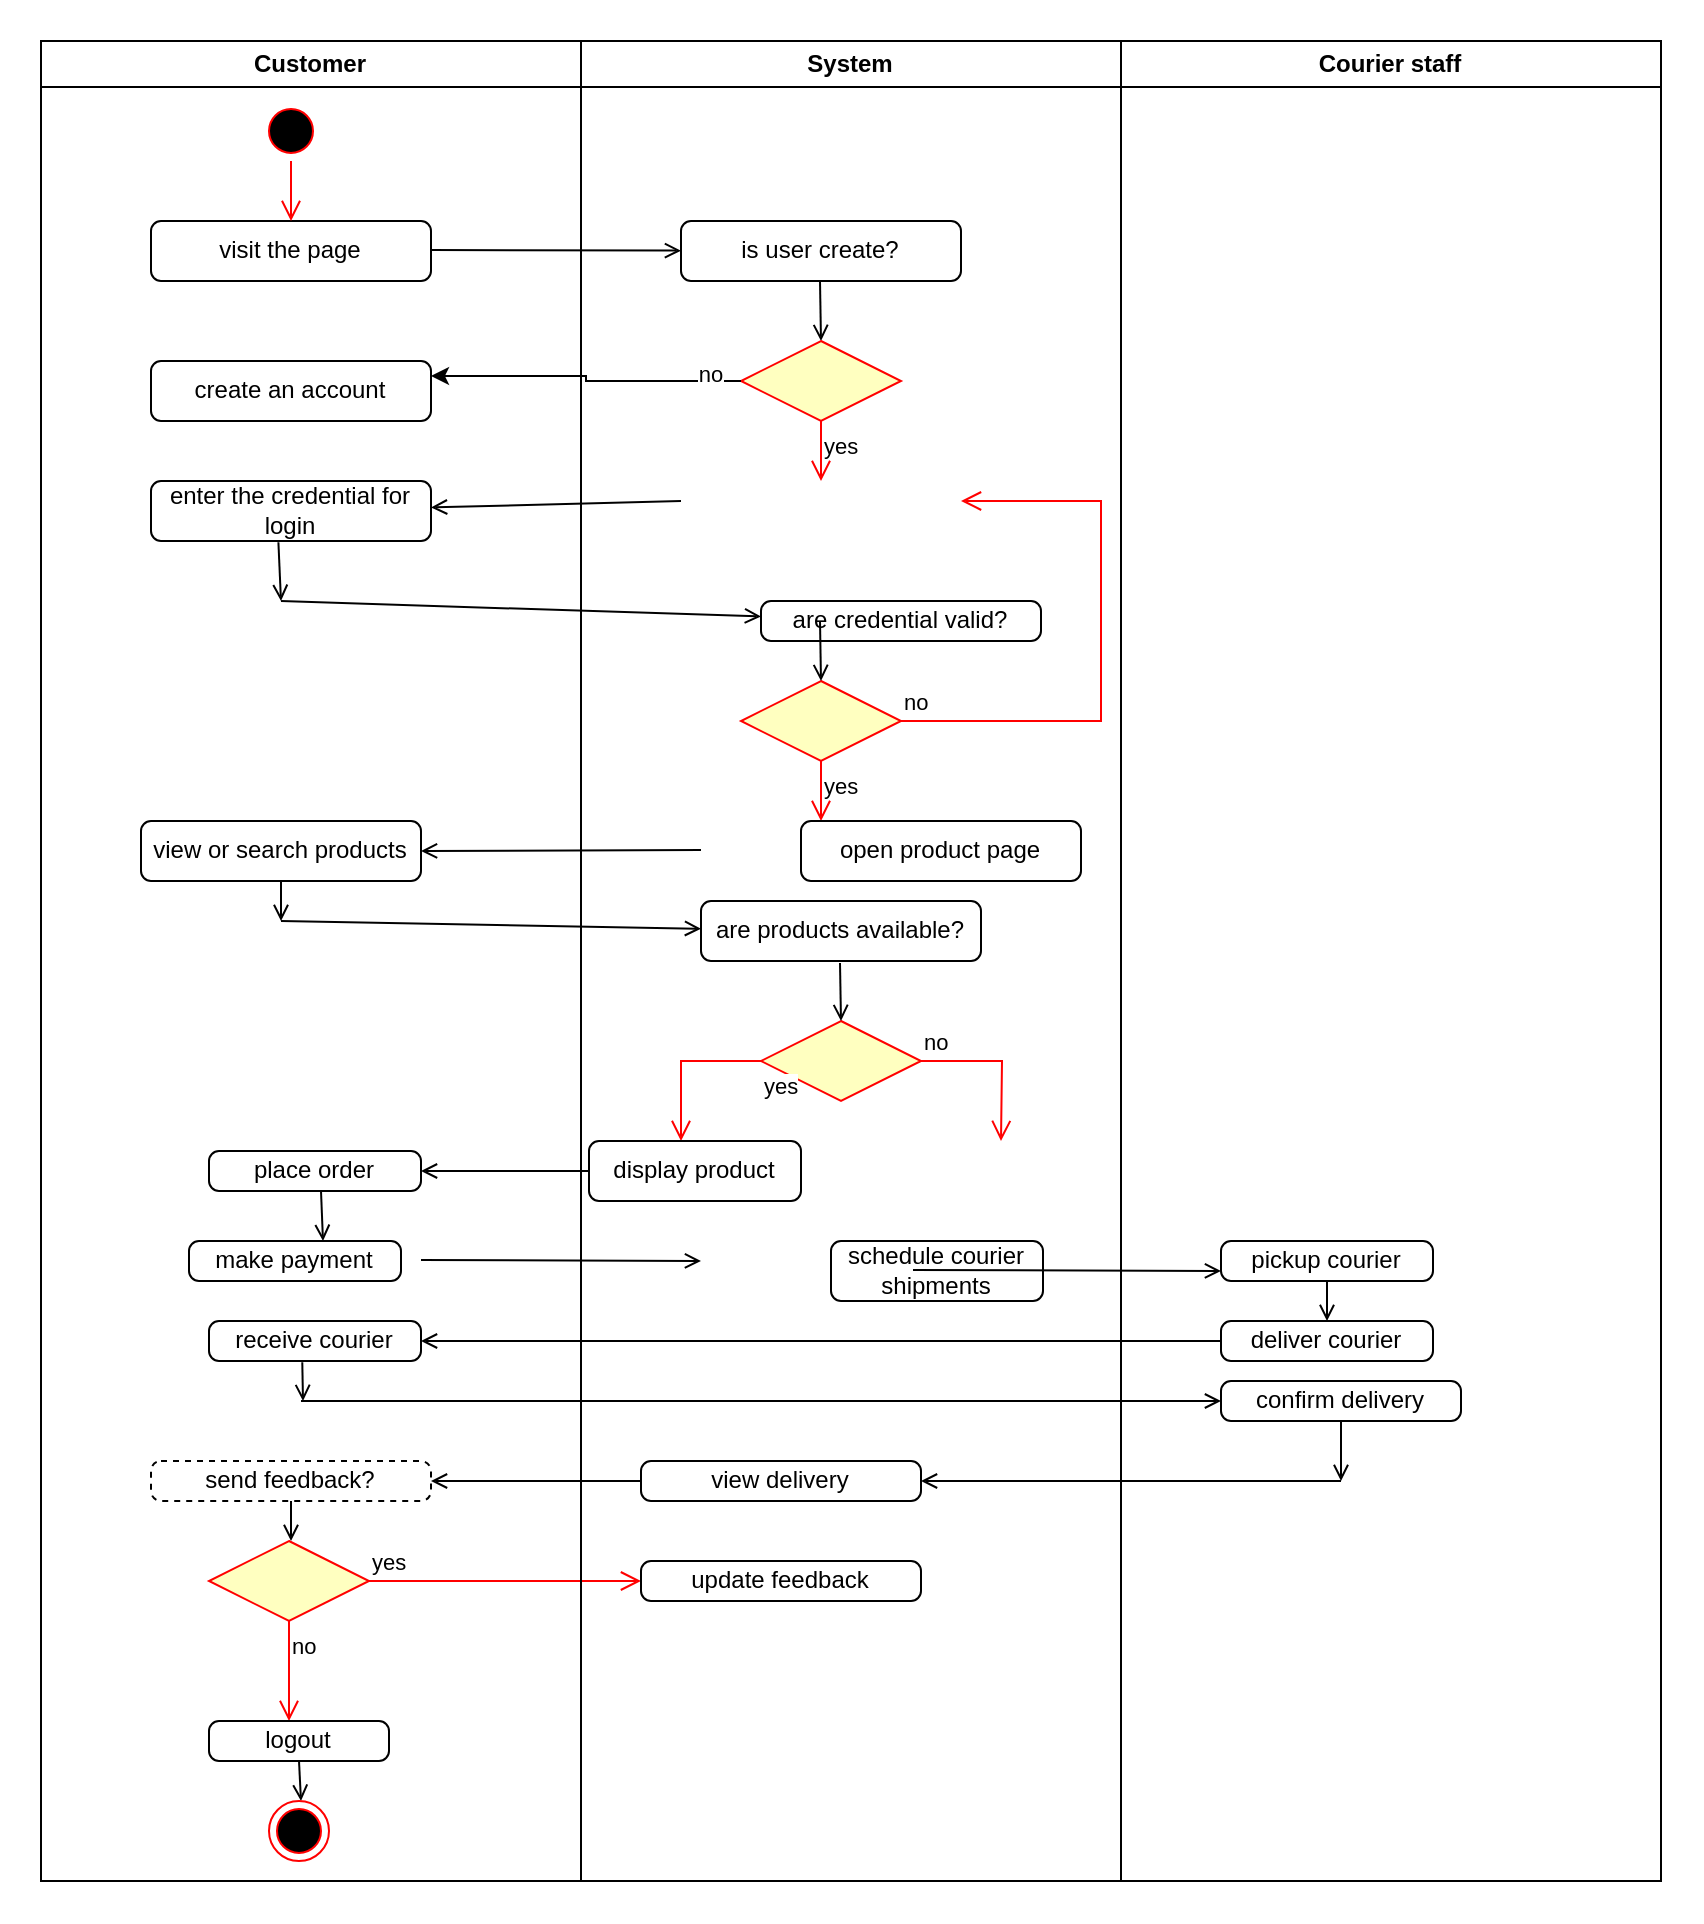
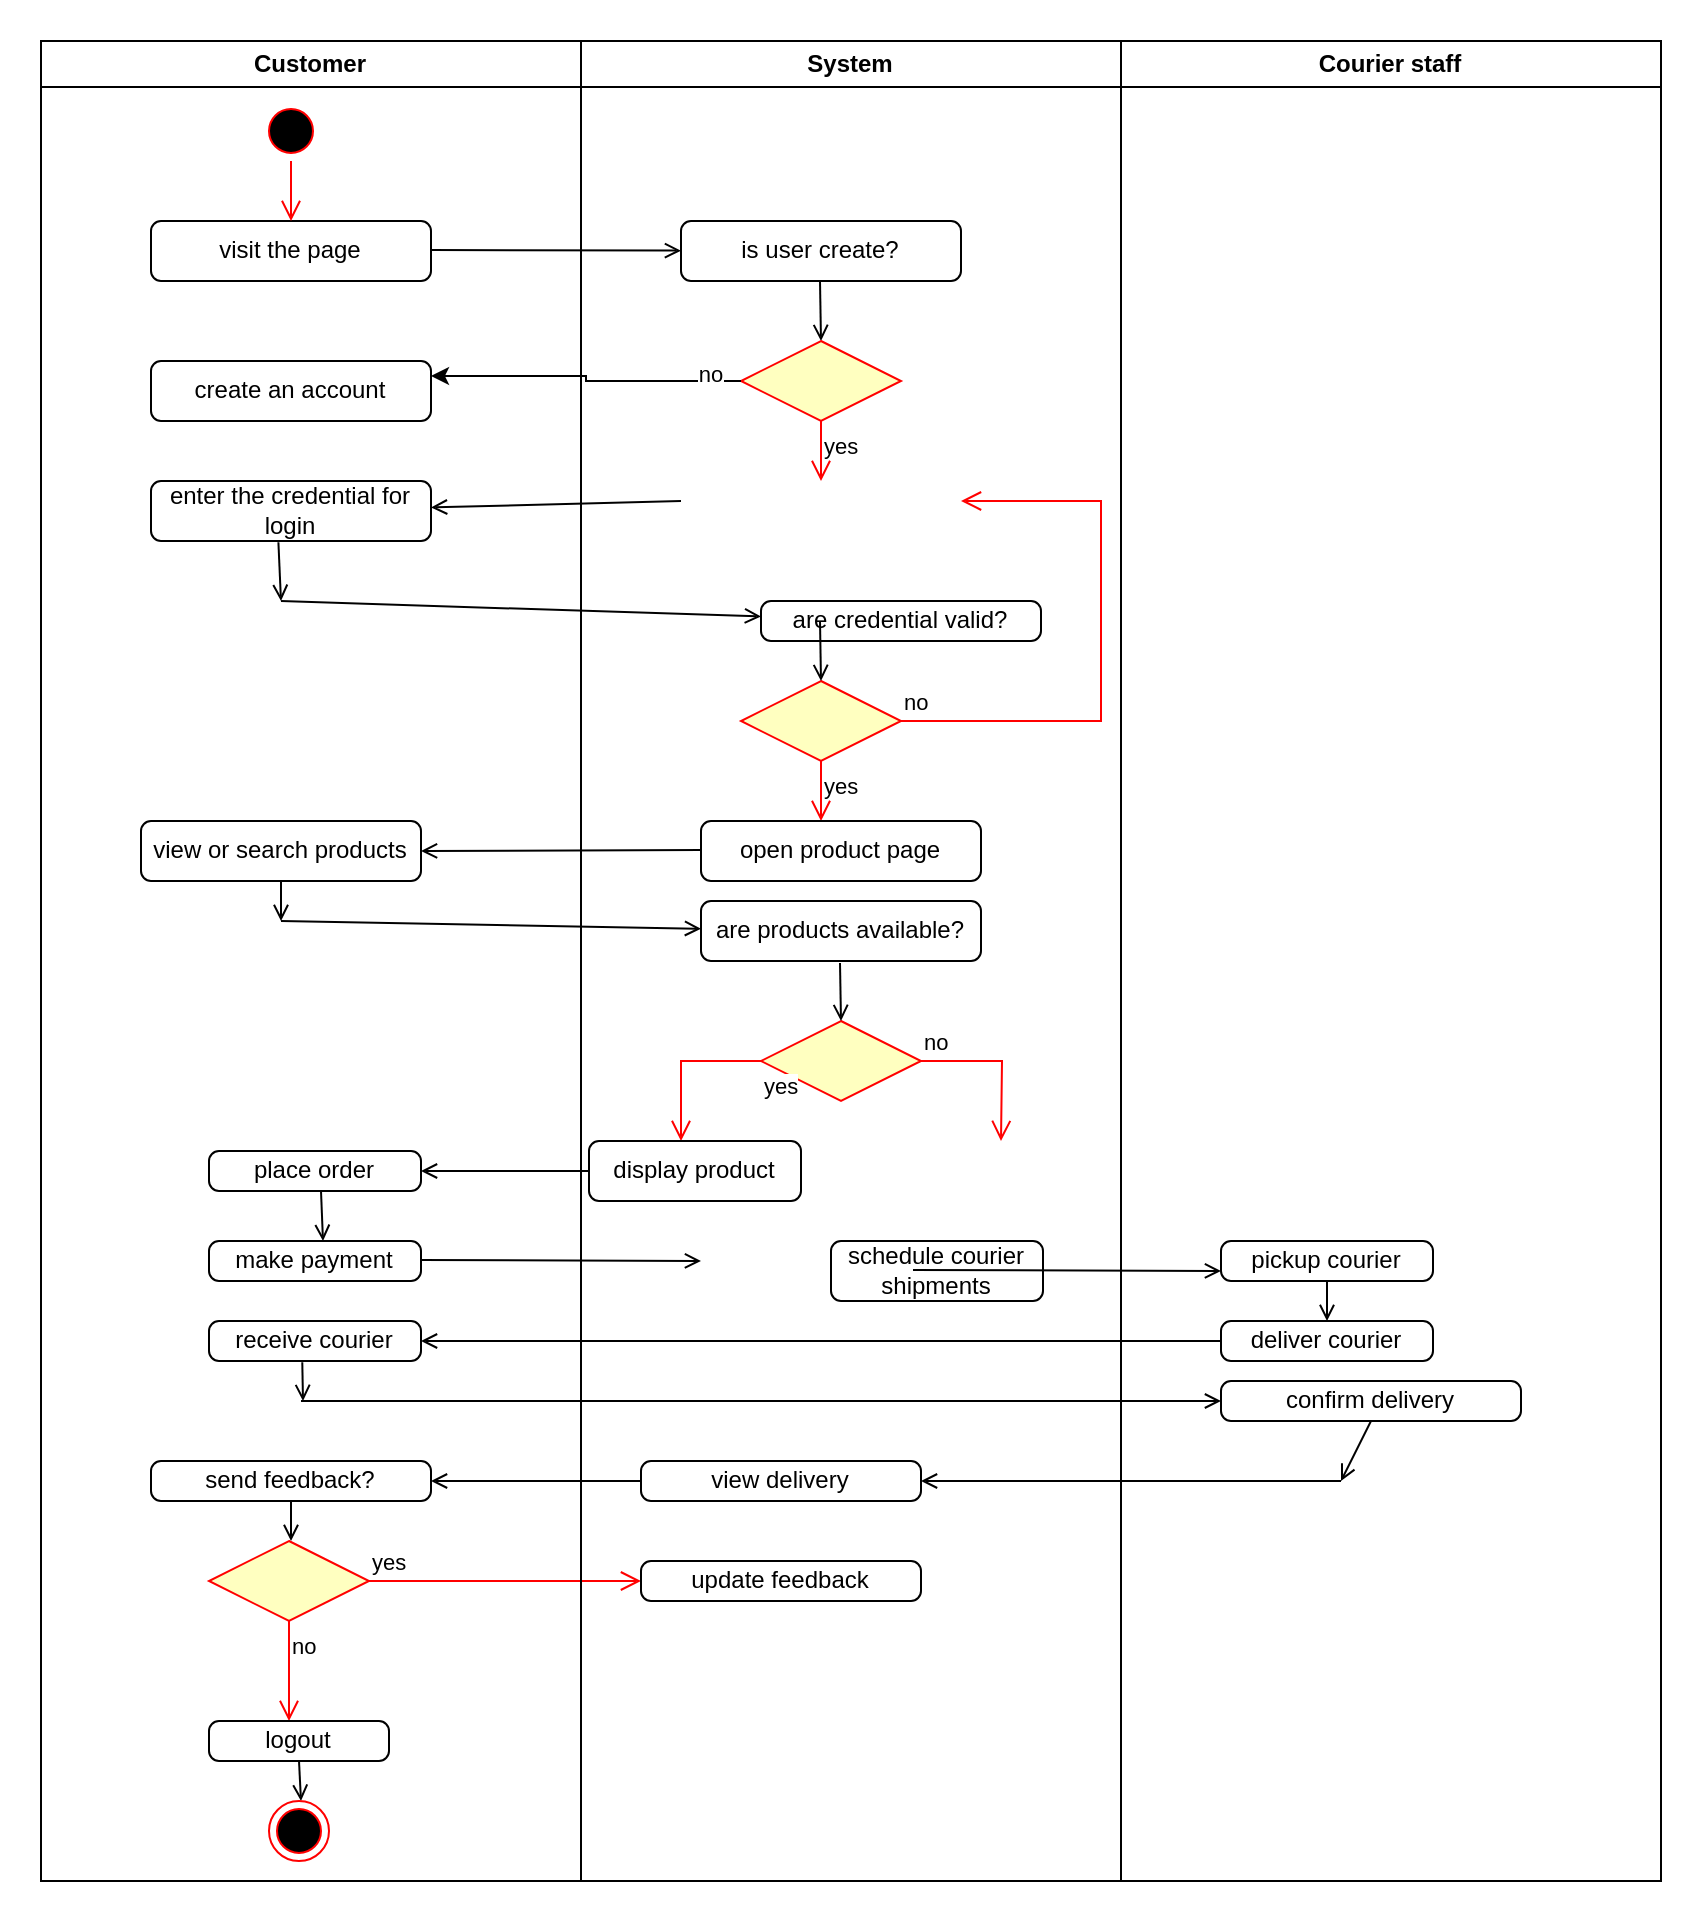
(941, 851) -> (841, 851)
(295, 1261) -> (315, 1261)
(1341, 1401) -> (1371, 1401)
(291, 1481) -> (291, 1481)
